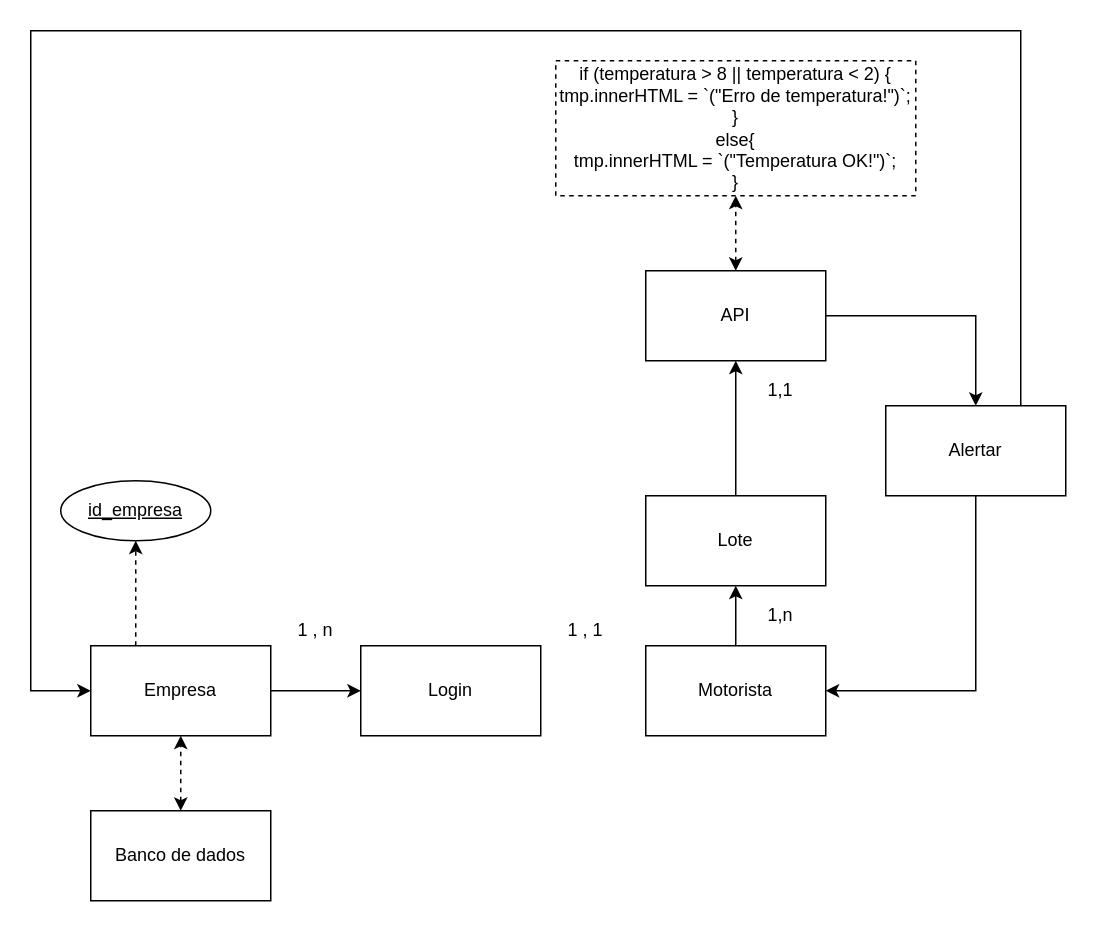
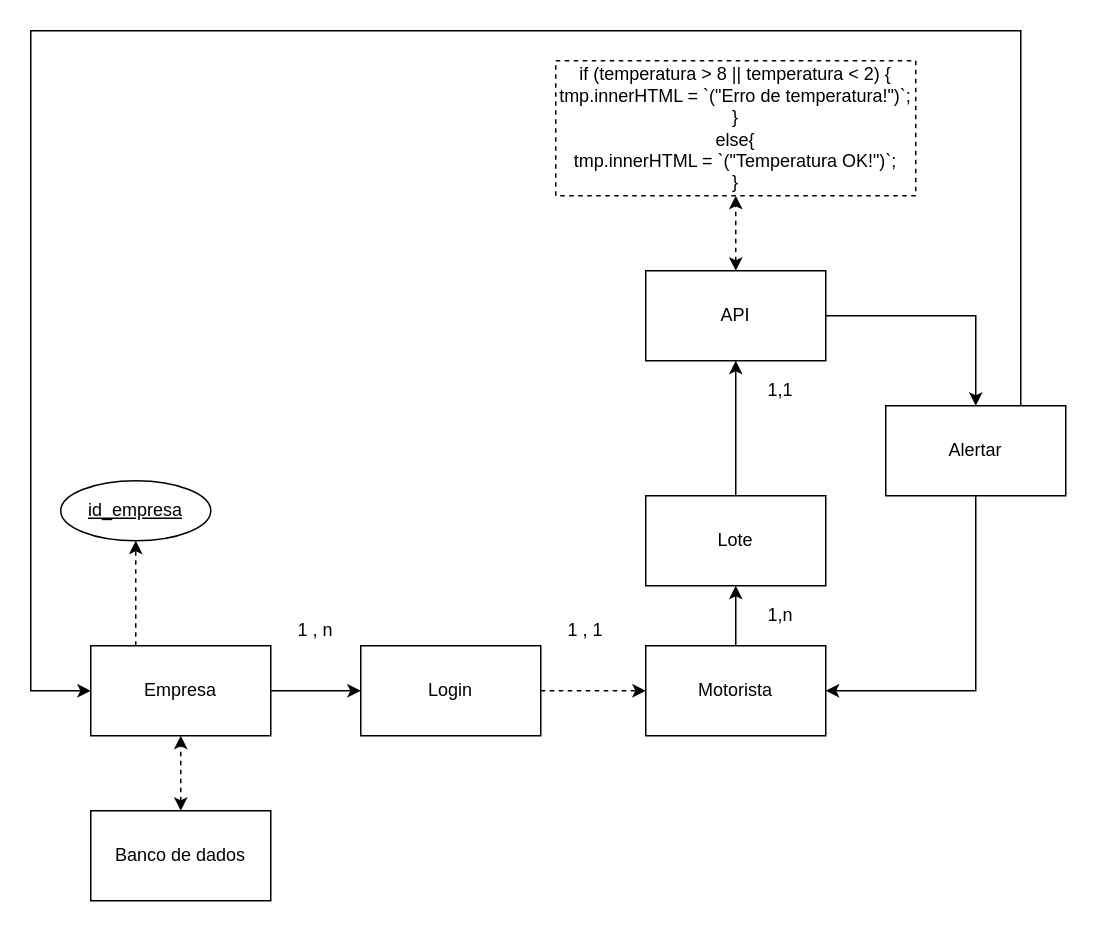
none -> (588, 691)
